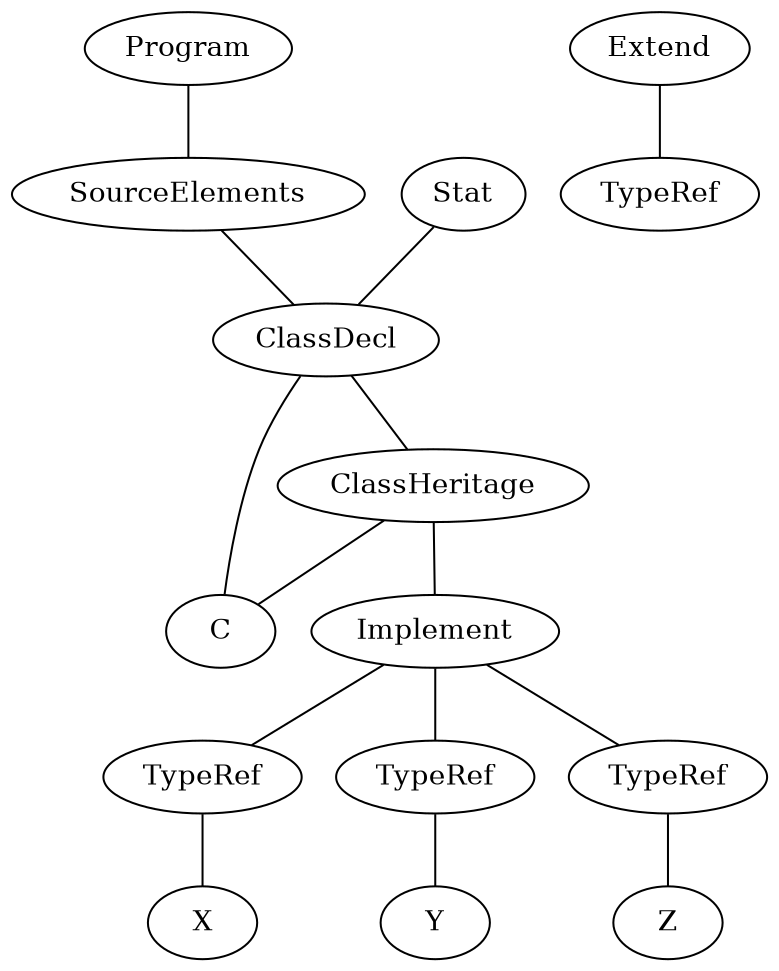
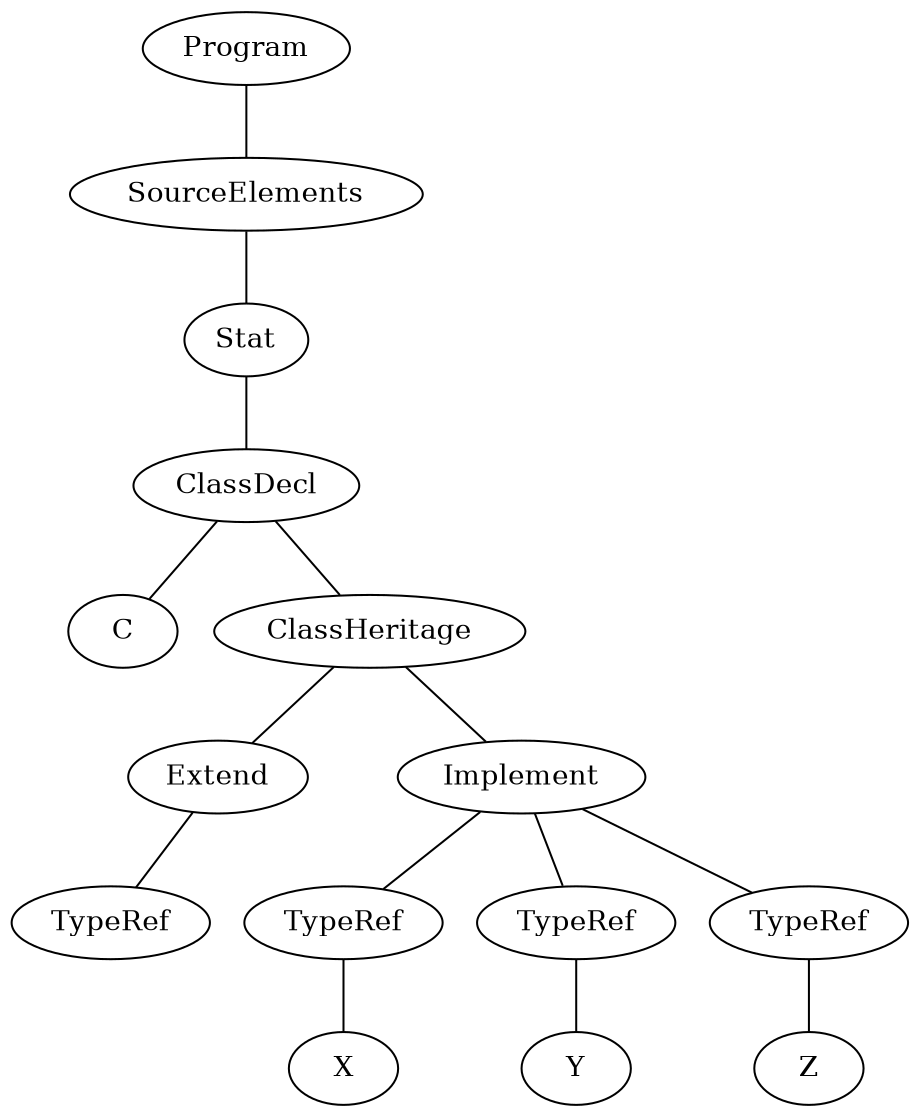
(258, 268) -> (246, 267)
(321, 562) -> (293, 705)
